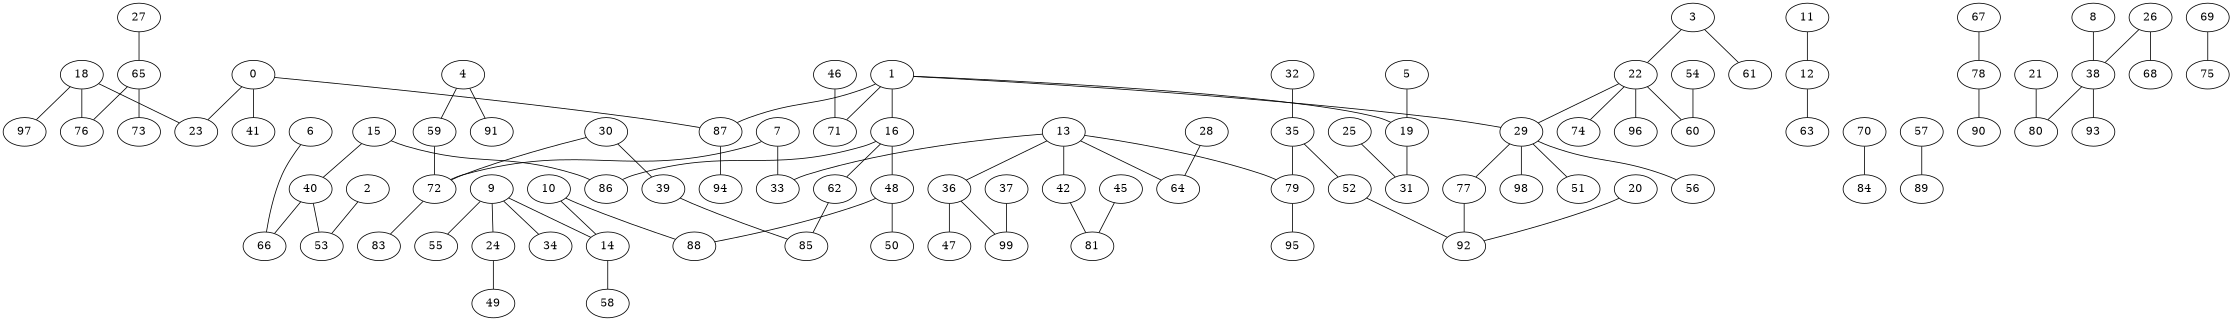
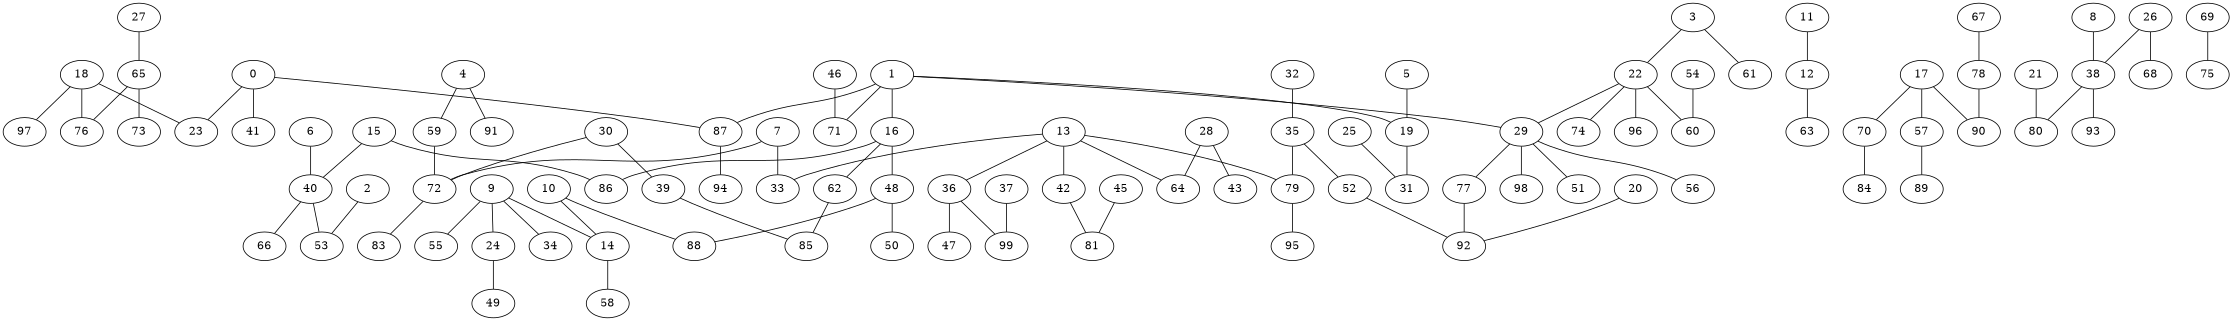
none -> (1922, 75)
(278, 186) -> (311, 161)
none -> (1235, 189)
